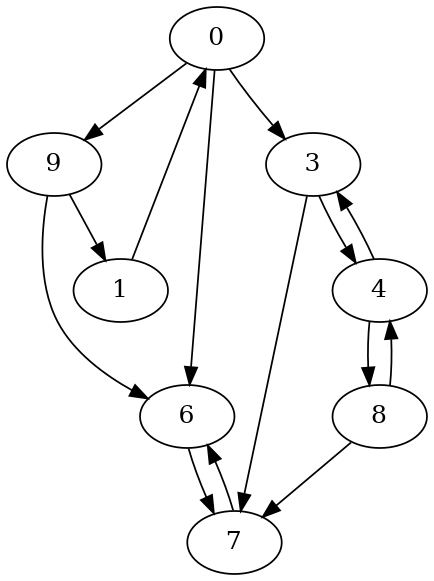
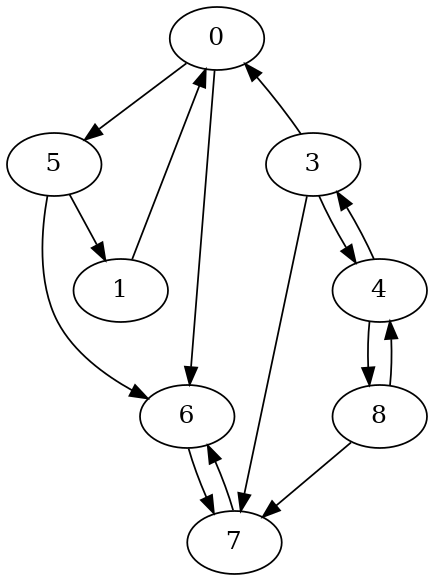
(250, 98) -> (280, 105)
(54, 164) -> (54, 164)
